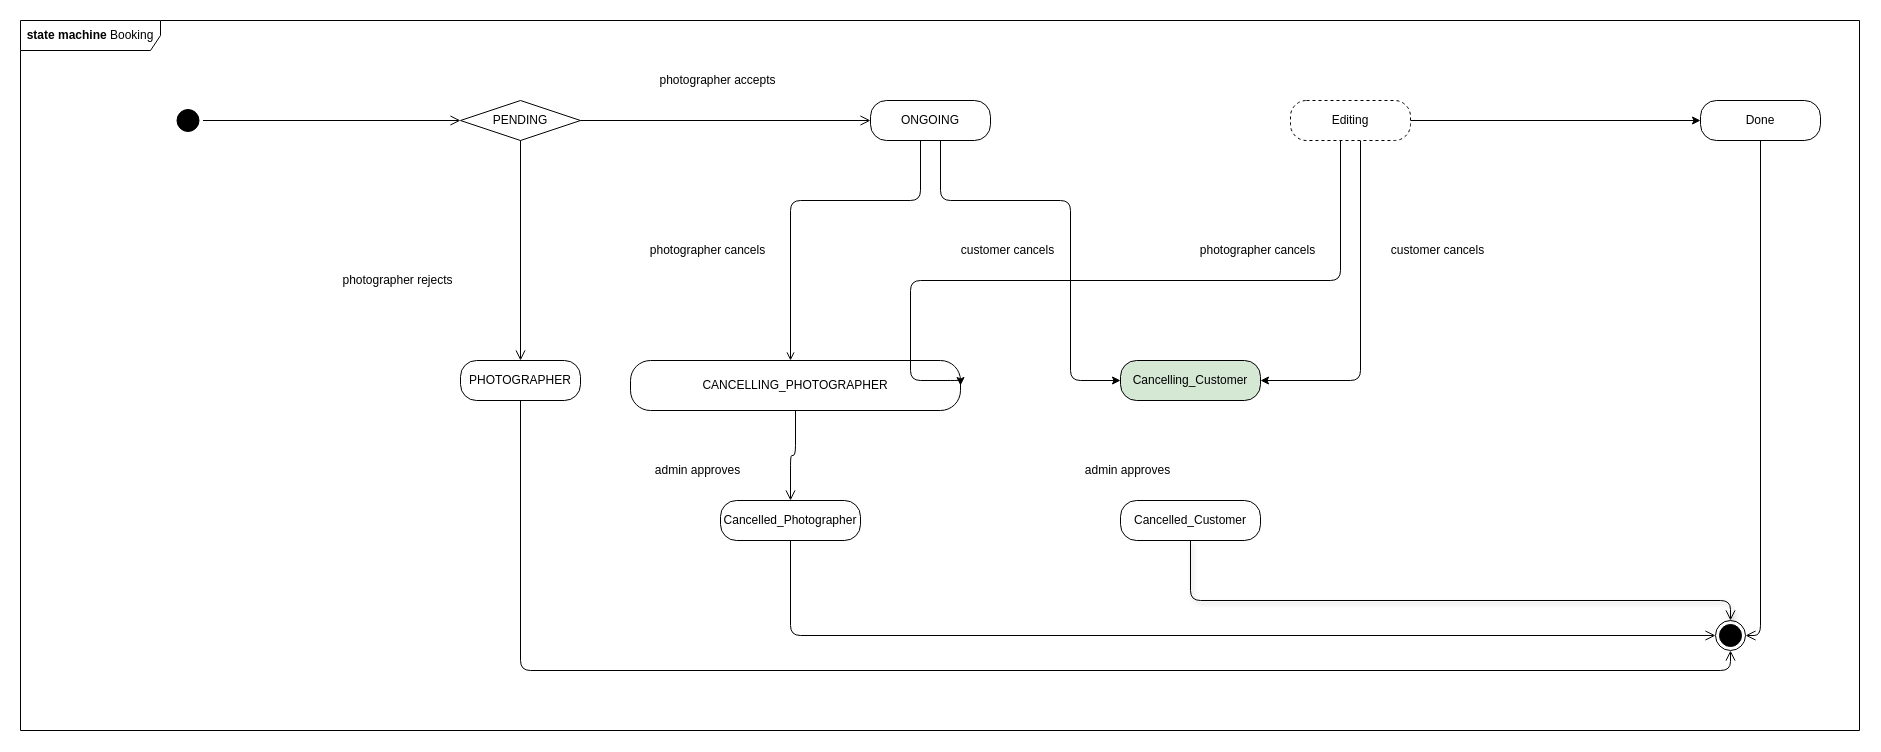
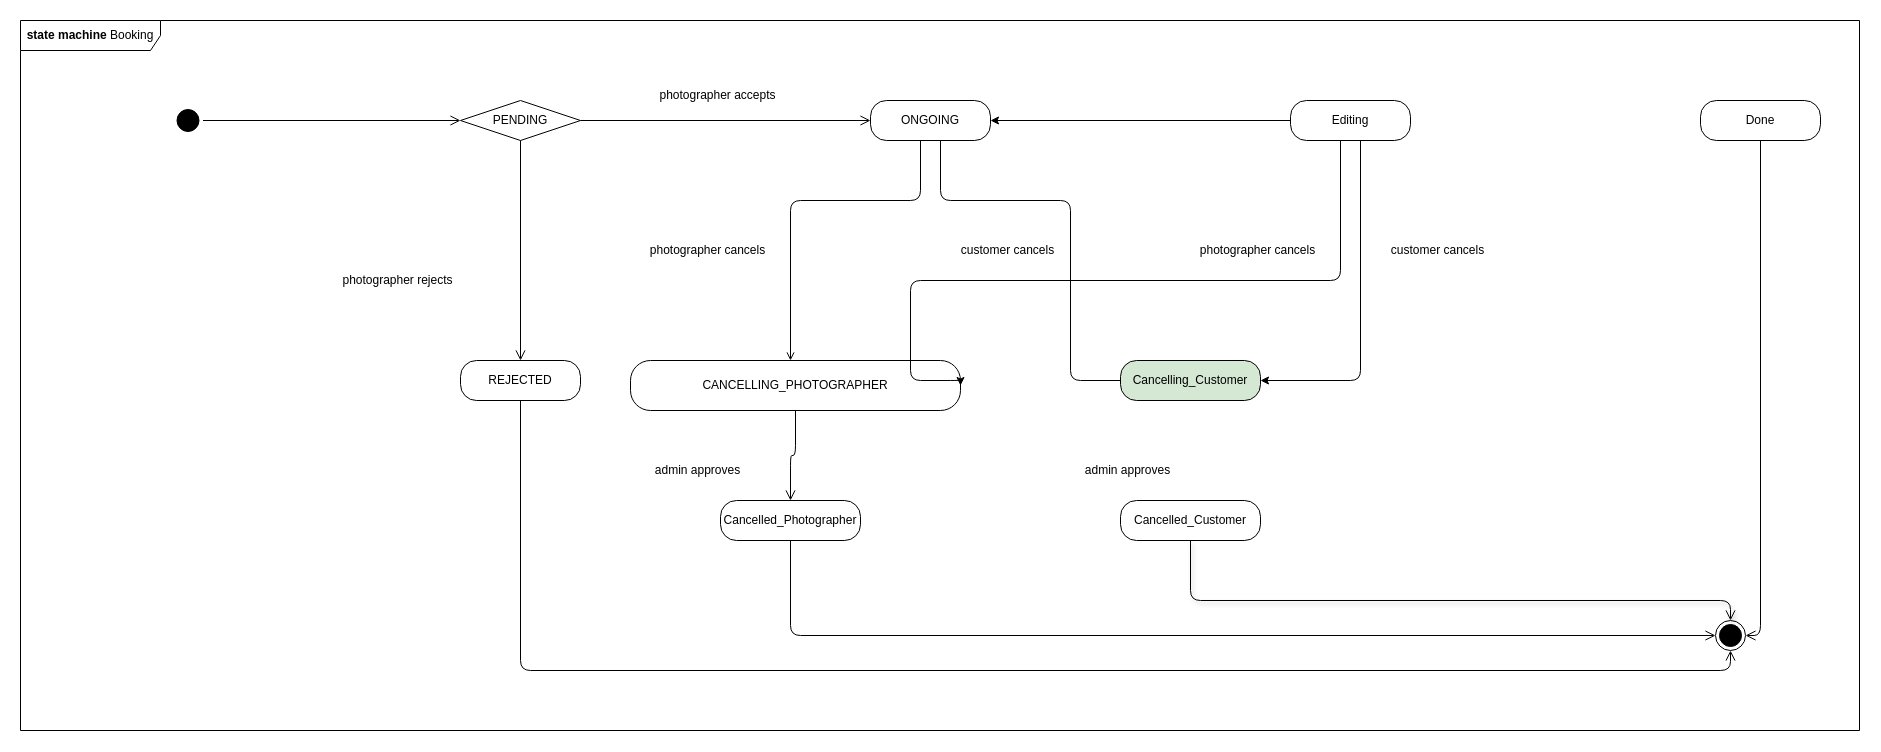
(718, 81) -> (718, 96)
(1351, 121) -> (1351, 121)
(1552, 121) -> (1144, 121)
(521, 381) -> (521, 381)
(1112, 381) -> (1115, 381)
